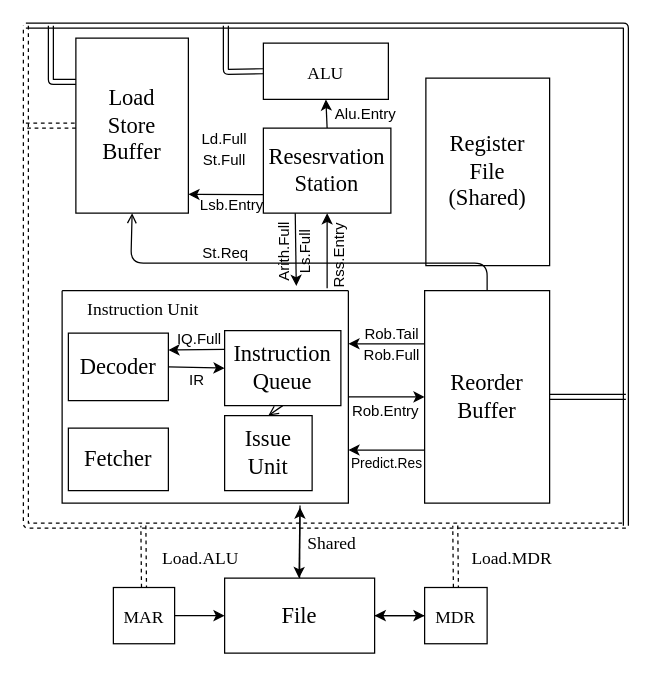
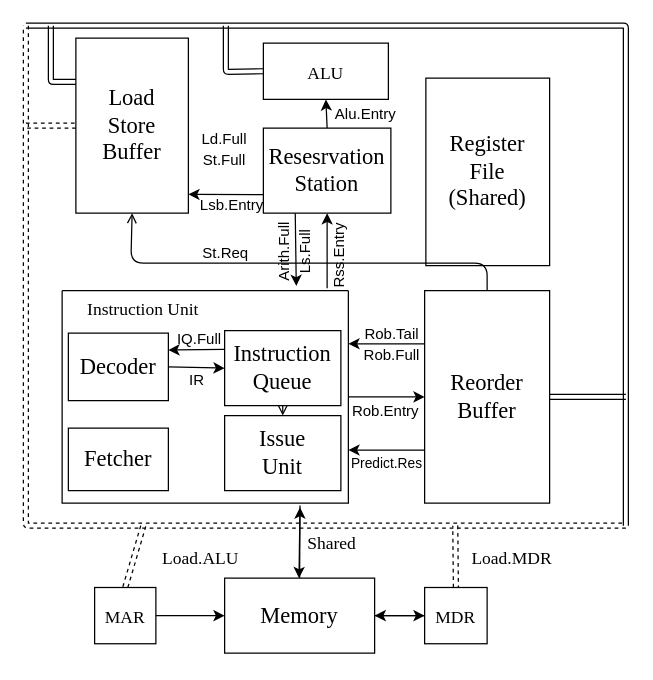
(268, 453) -> (283, 453)
(144, 616) -> (125, 616)
(299, 616) -> (299, 616)
